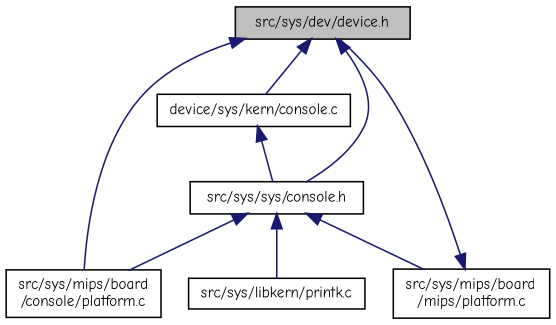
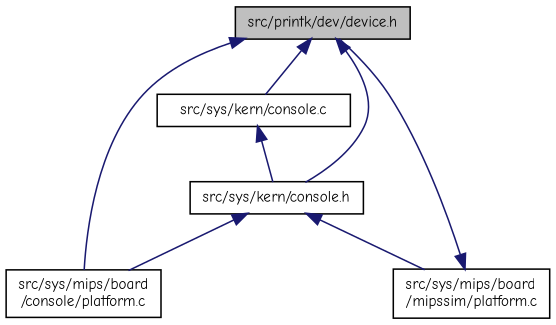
(323, 23) -> (323, 23)
(254, 110) -> (254, 110)
(277, 198) -> (277, 198)
(277, 294) -> none
(472, 294) -> (472, 294)
